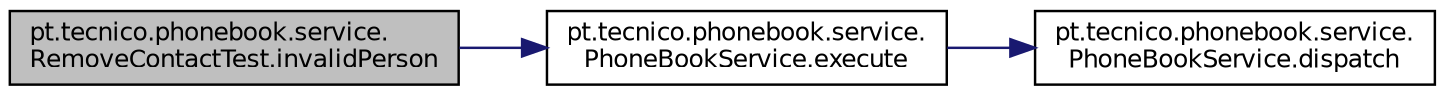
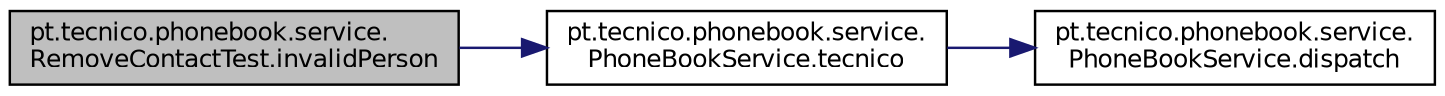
(747, 48) -> (747, 48)
